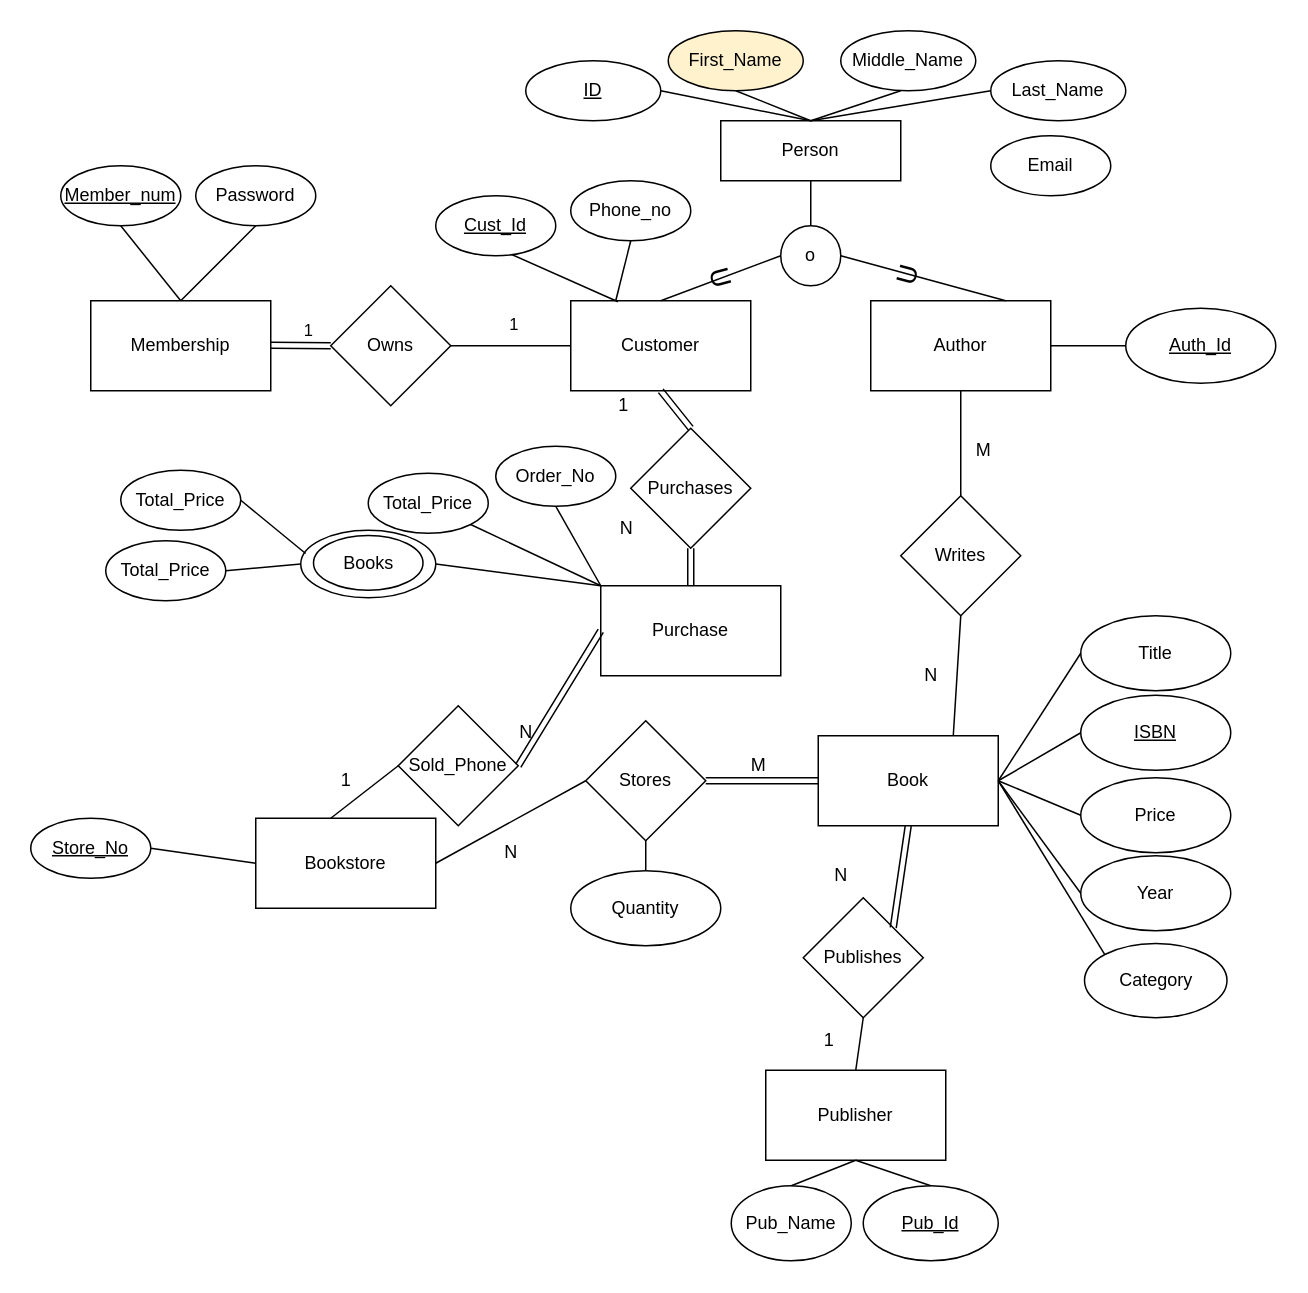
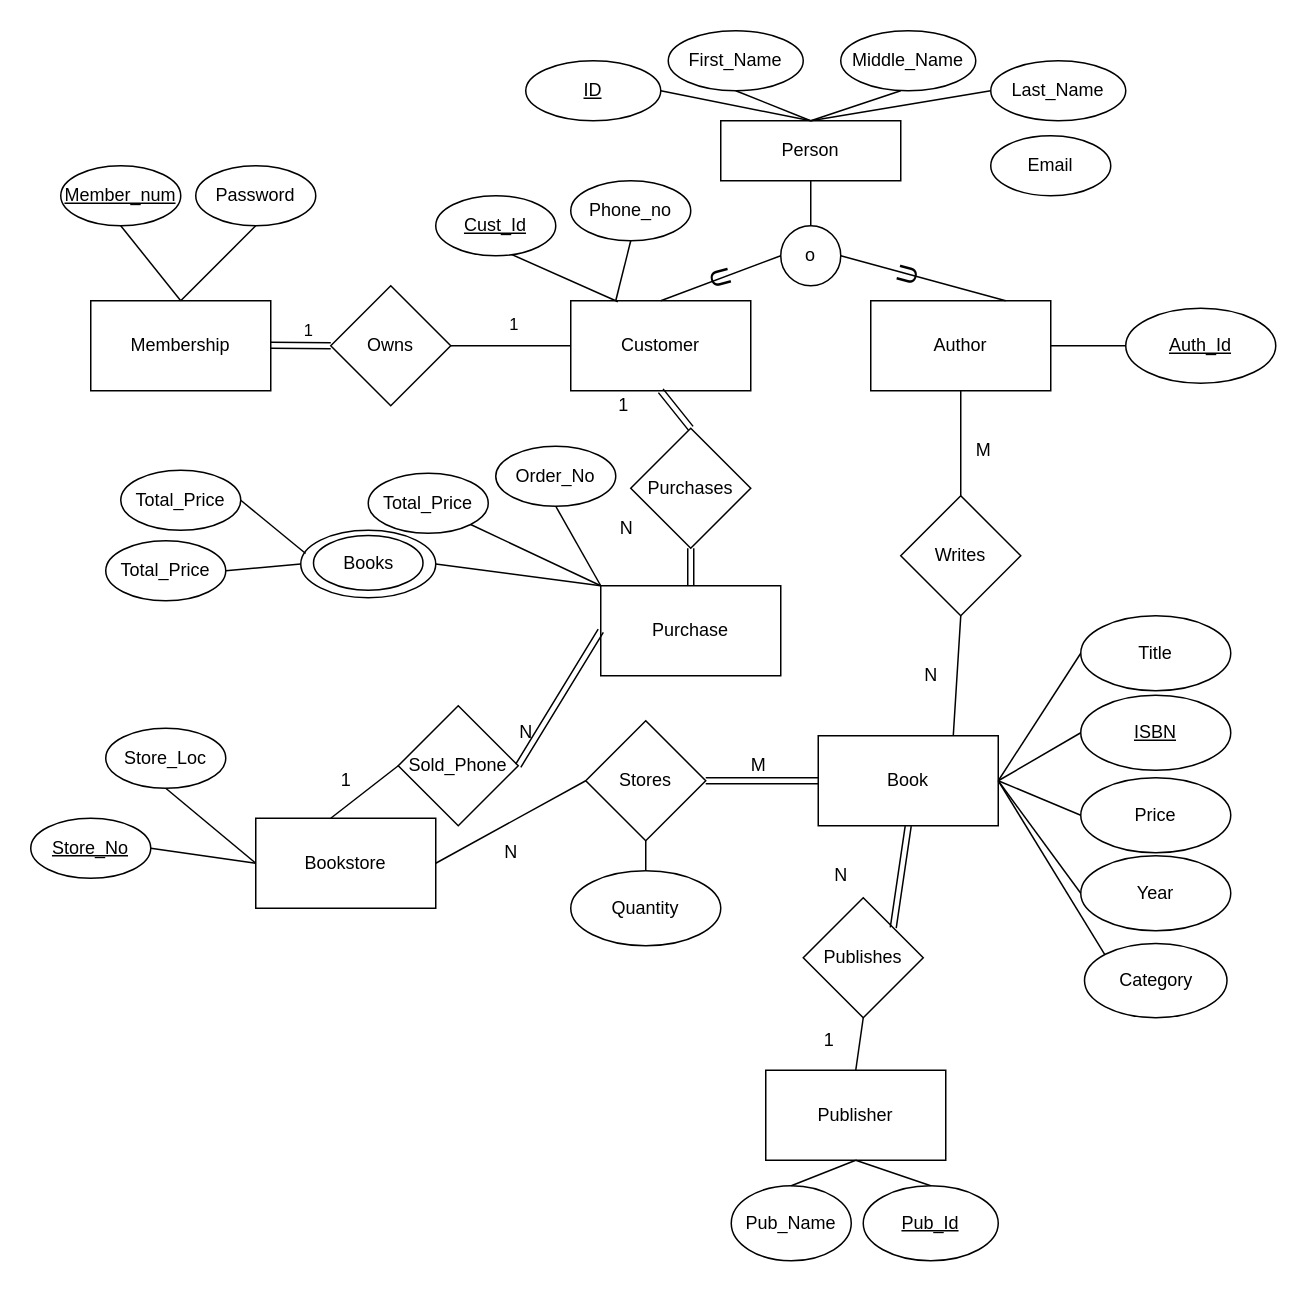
(736, 61) -> (736, 61)
none -> (166, 758)
none -> (211, 826)
